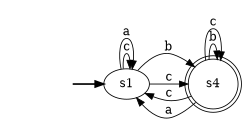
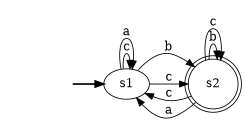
(213, 84) -> (213, 84)
